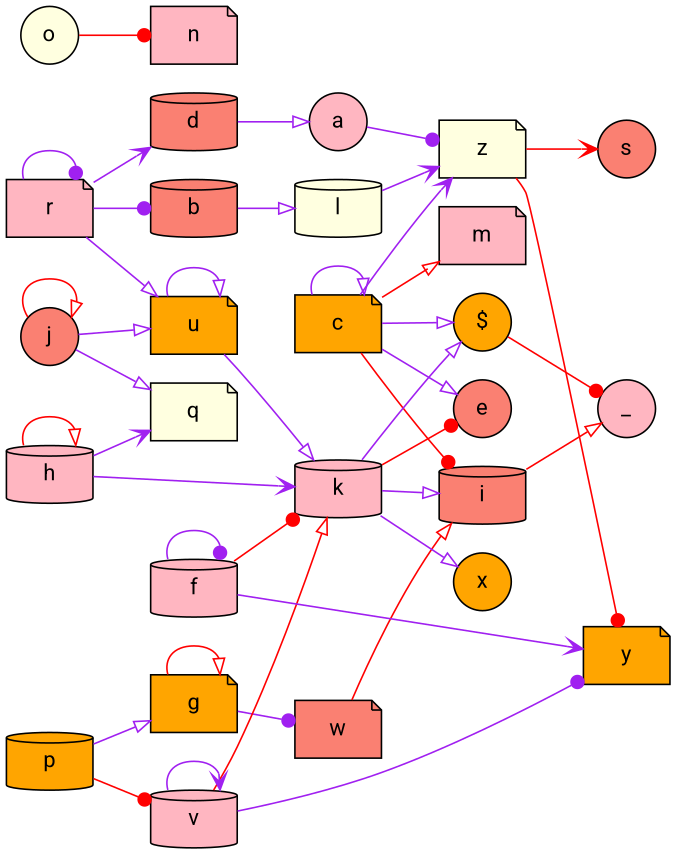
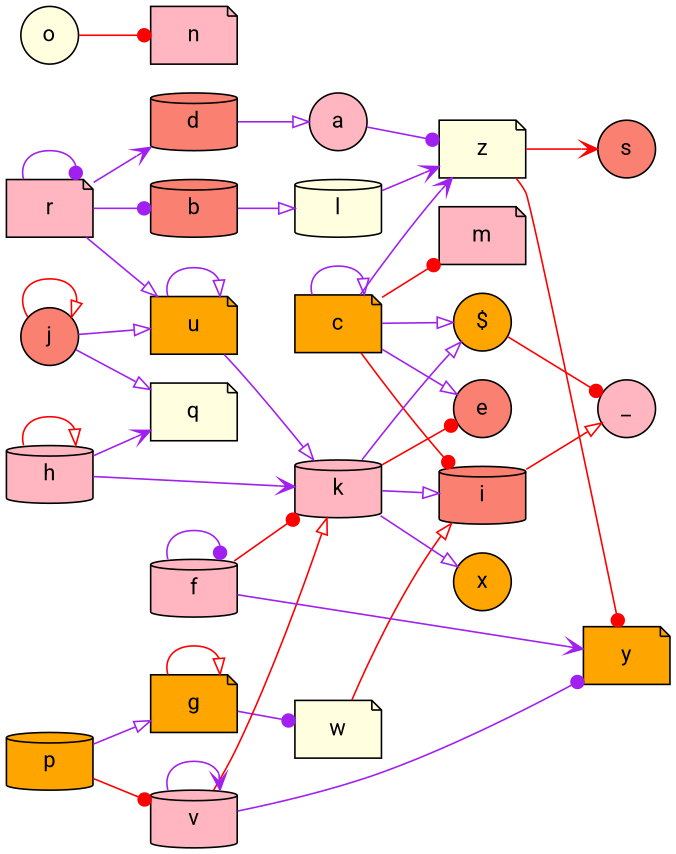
(405, 283) -> (405, 283)
(338, 729) -> (338, 729)
